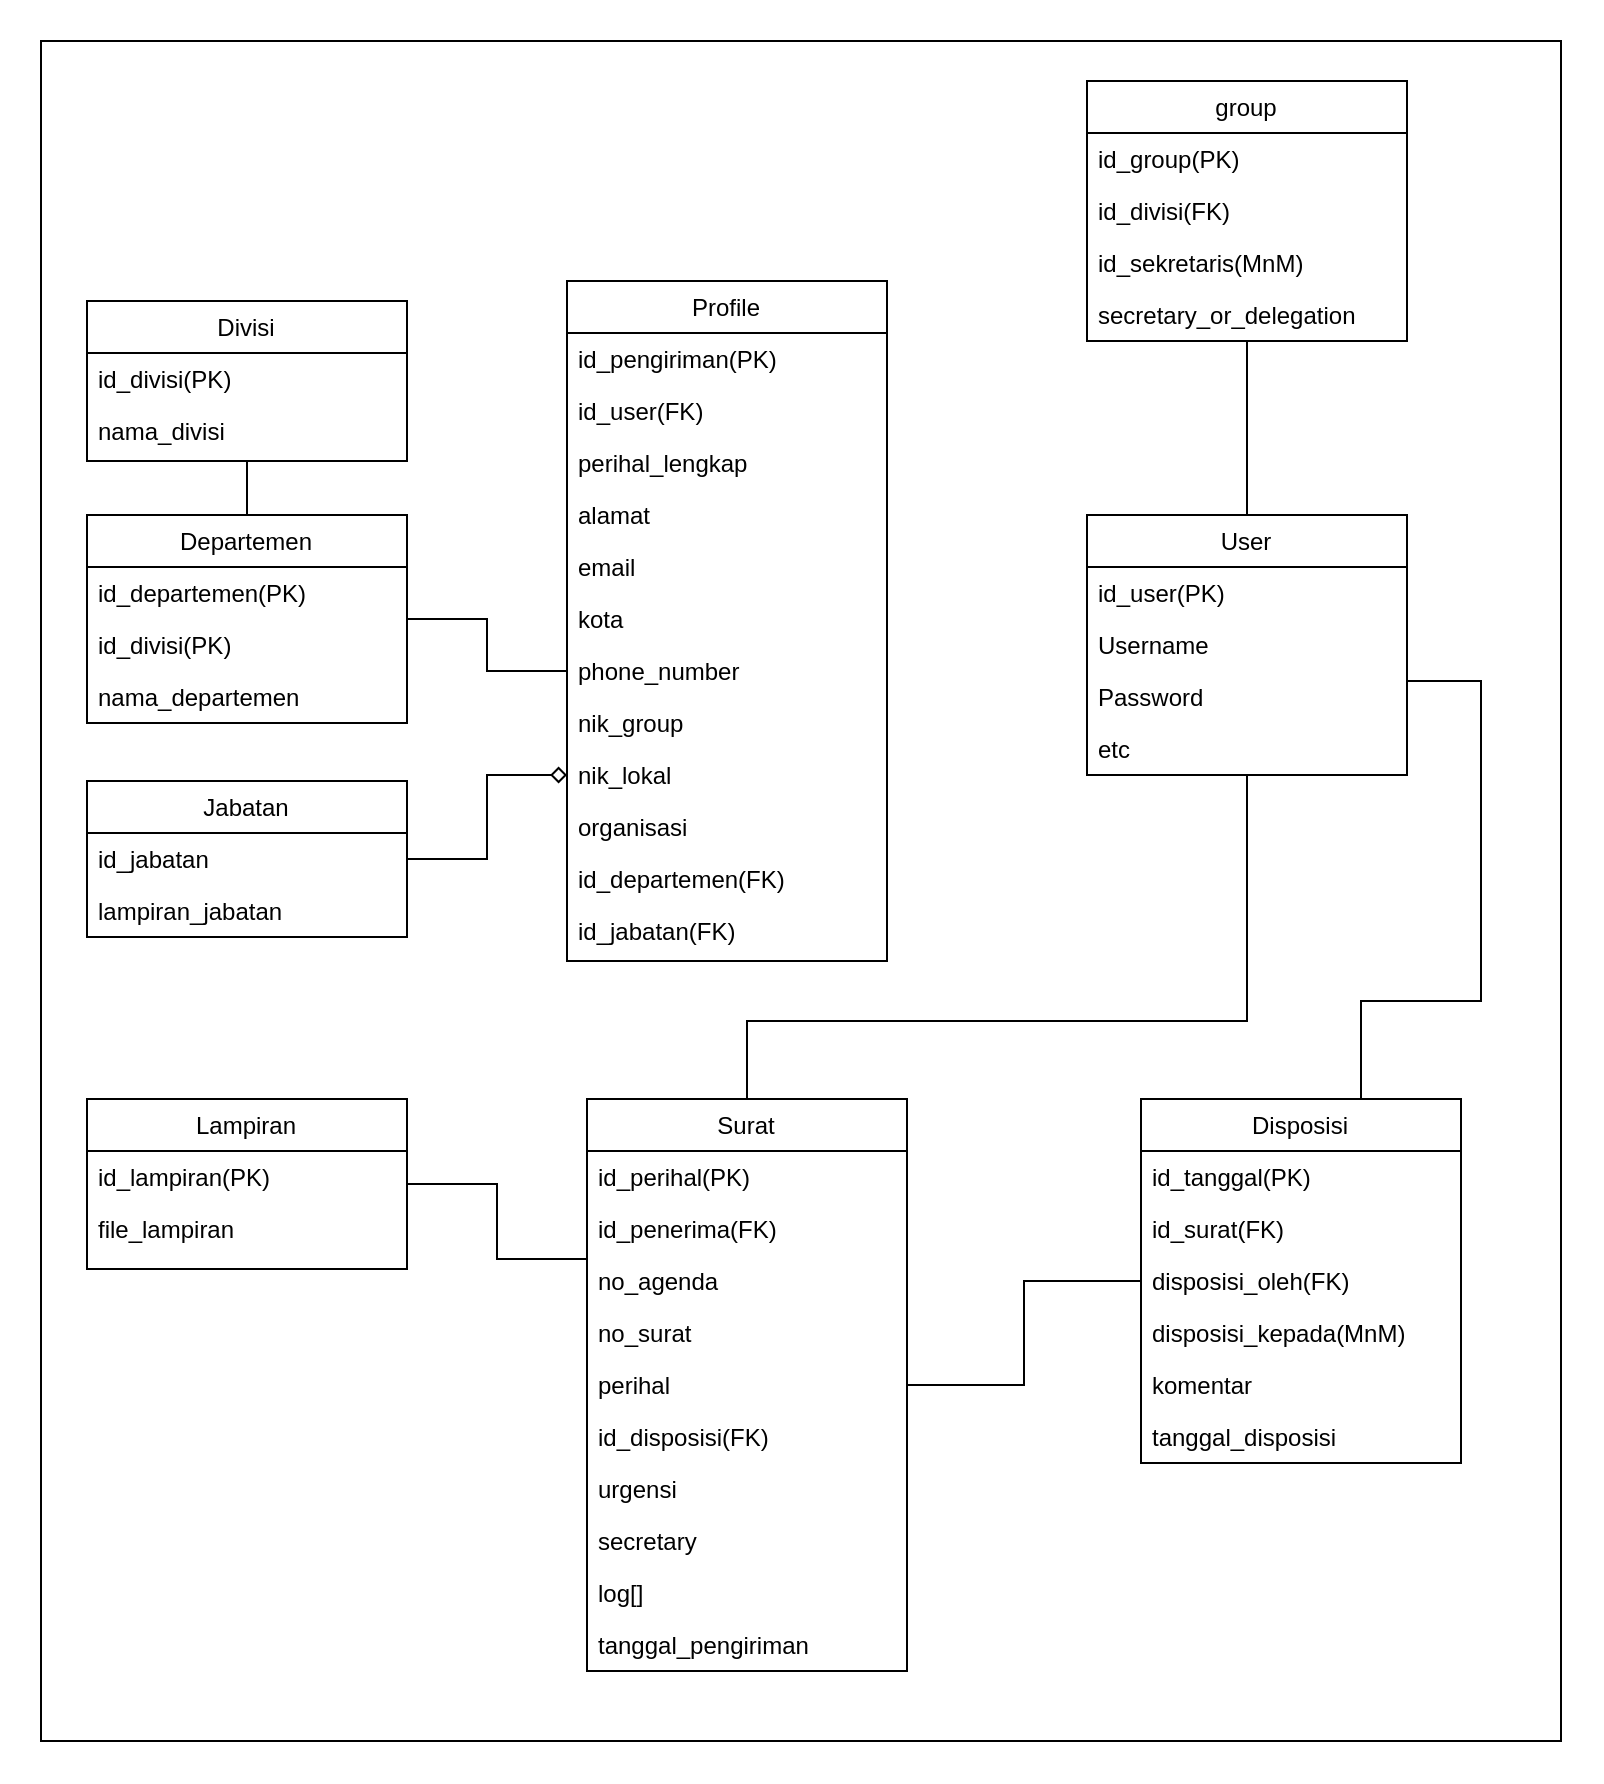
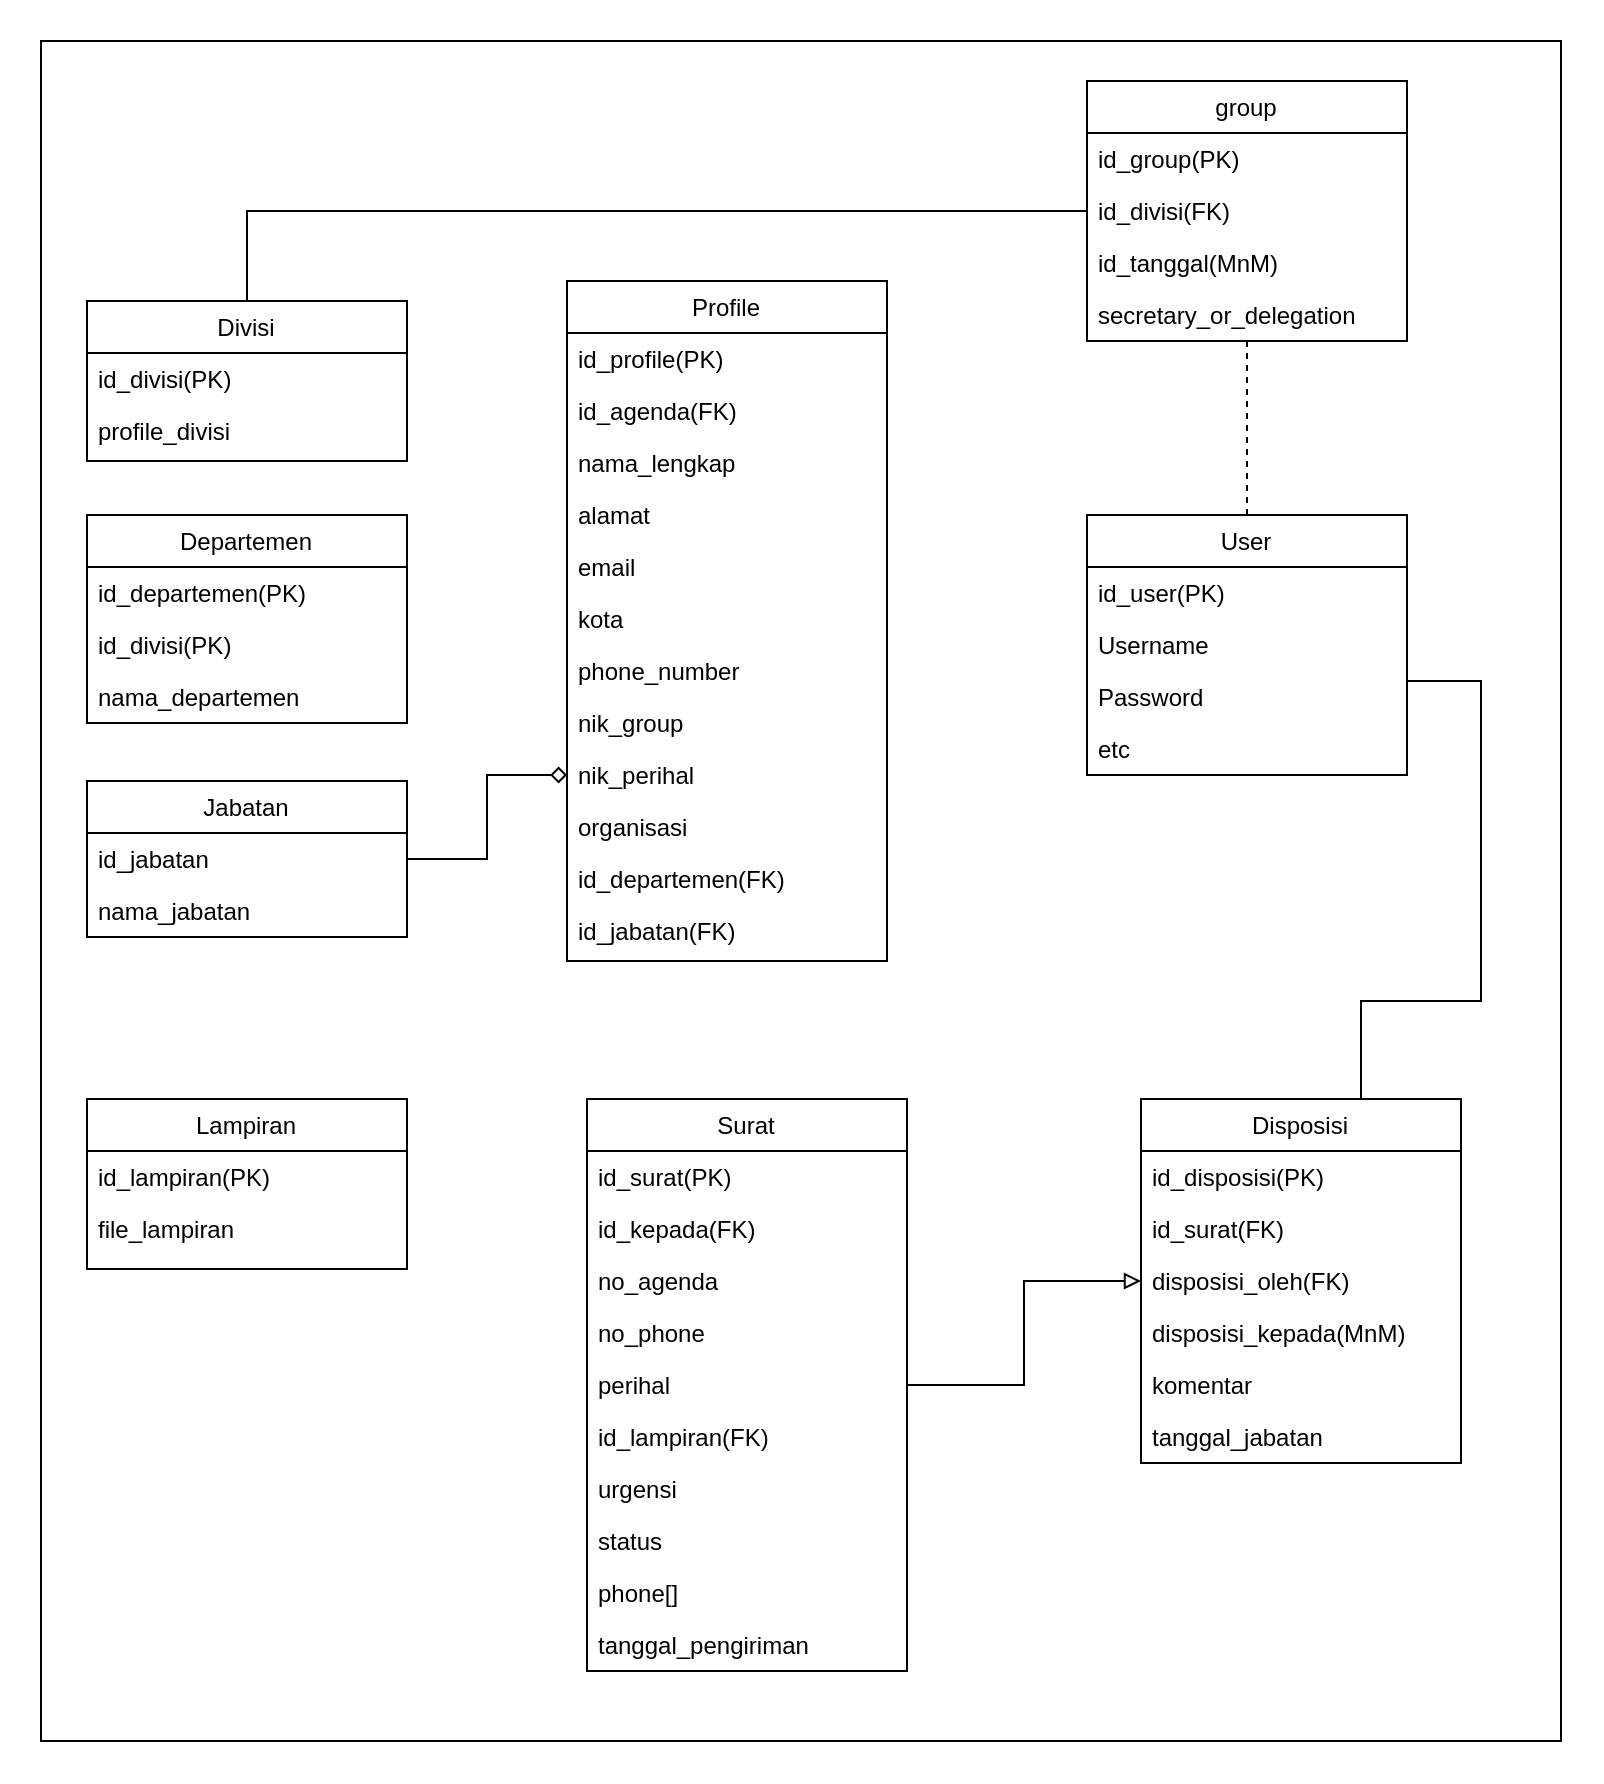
none -> (620, 211)
(1213, 264) -> (1193, 264)
(683, 360) -> (663, 360)
(649, 412) -> (662, 412)
(1247, 426) -> (1247, 426)
(163, 432) -> (176, 432)
(669, 464) -> (656, 464)
(247, 486) -> none
(487, 645) -> none
(629, 776) -> (643, 776)
(199, 912) -> (179, 912)
(1079, 1021) -> none
(683, 1178) -> (676, 1178)
(1240, 1178) -> (1247, 1178)
(497, 1221) -> none
(693, 1230) -> (682, 1230)
(1130, 1281) -> (1123, 1281)
(652, 1334) -> (652, 1334)
(693, 1438) -> (689, 1438)
(1254, 1438) -> (1250, 1438)
(658, 1542) -> (638, 1542)
(628, 1594) -> (645, 1594)
